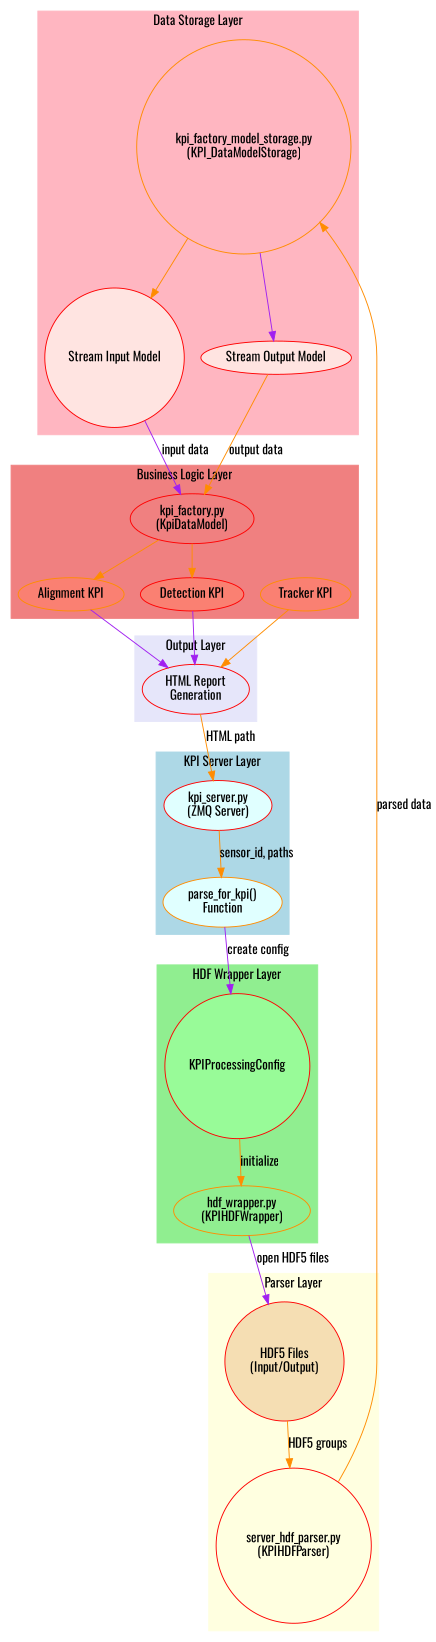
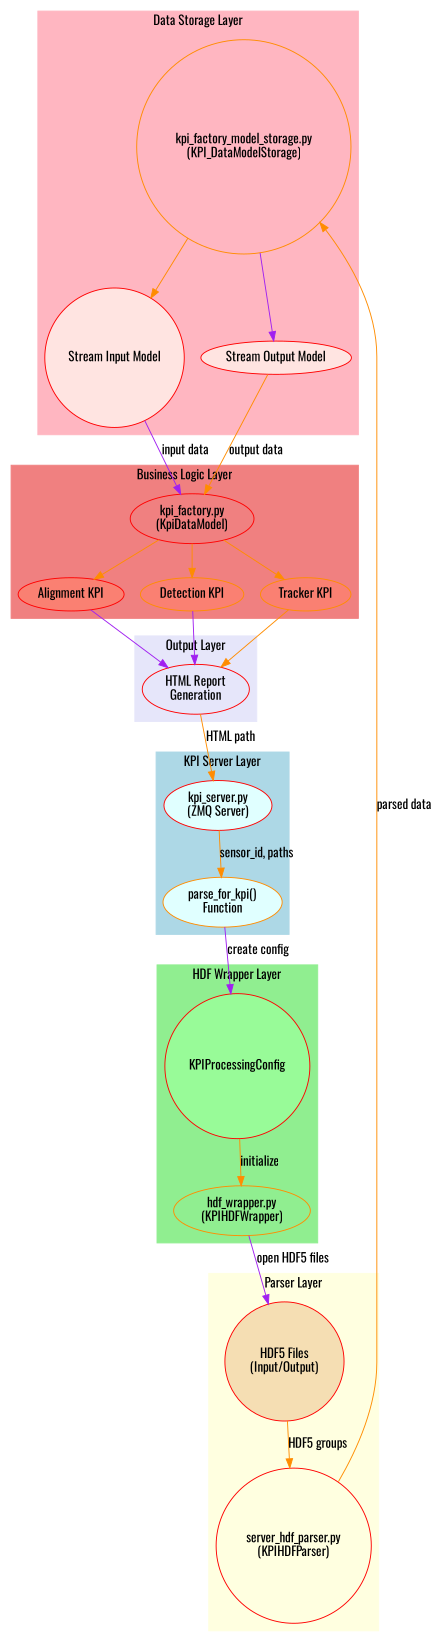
none -> (250, 557)
(71, 594) -> (71, 594)
(192, 594) -> (192, 594)
